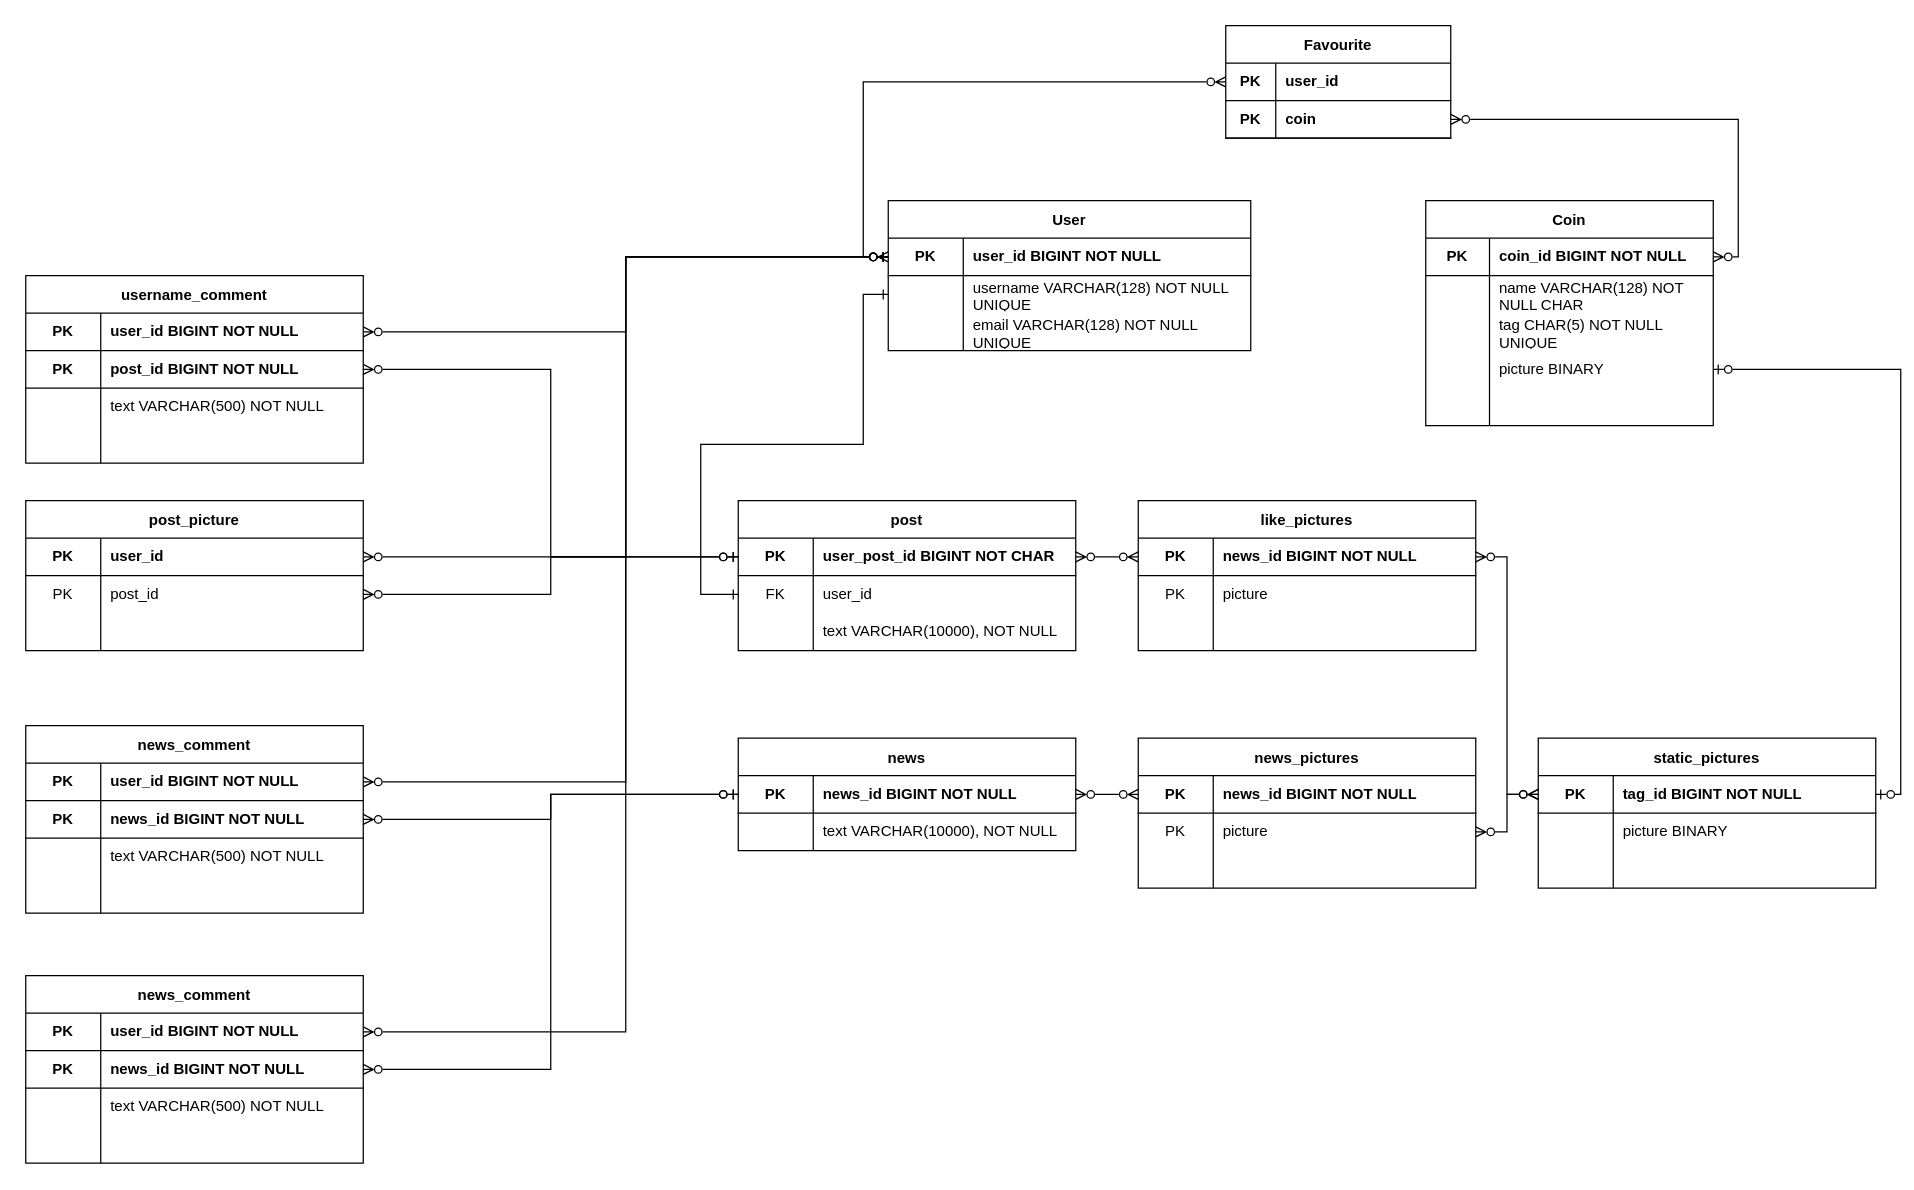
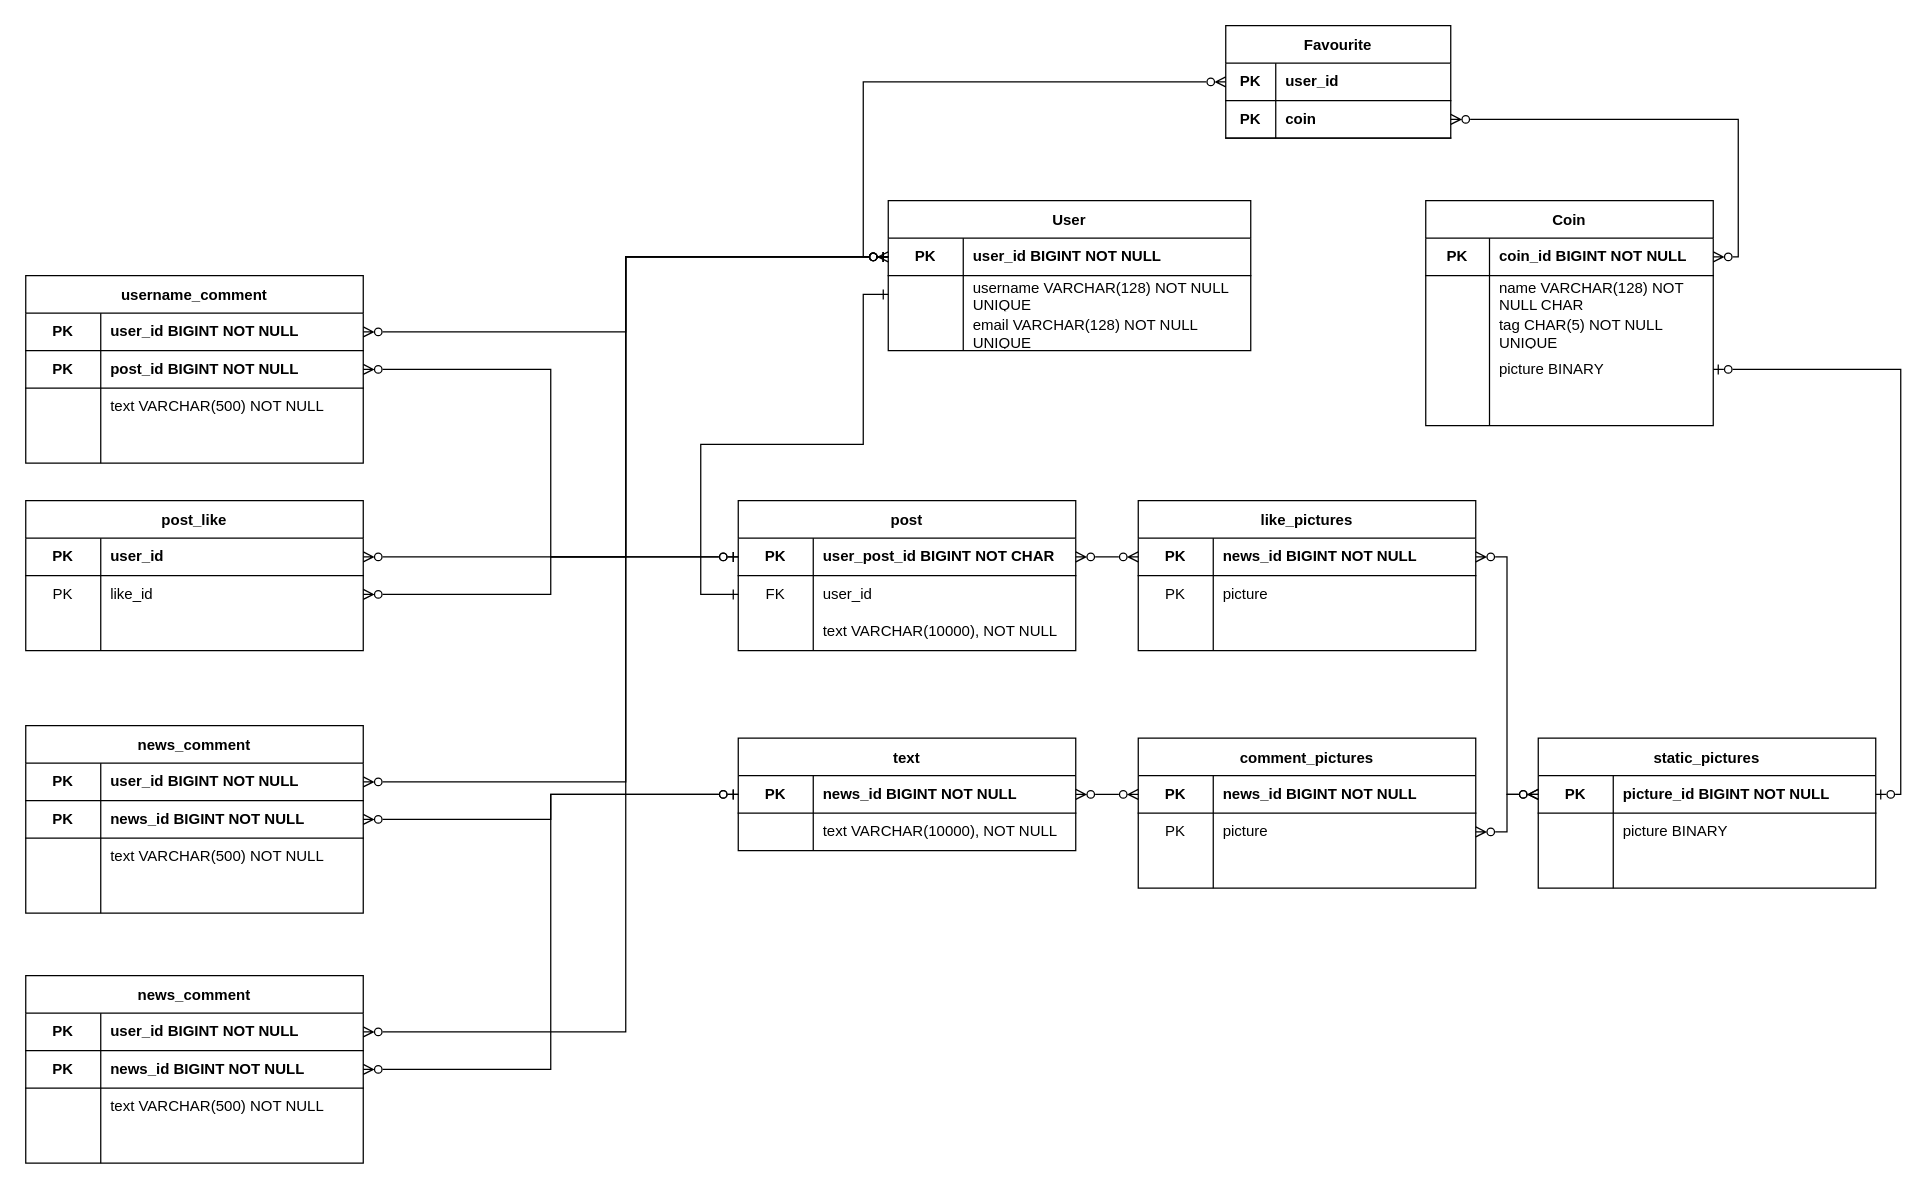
(194, 520) -> (194, 520)
(138, 594) -> (134, 594)
(906, 758) -> (906, 758)
(1306, 758) -> (1306, 758)
(1708, 794) -> (1723, 794)
